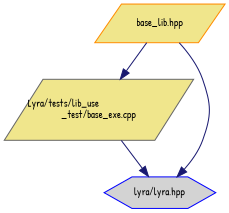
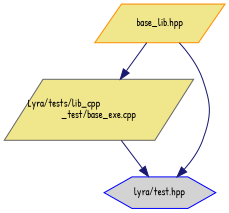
(99, 110) -> (99, 110)
(160, 193) -> (160, 193)
